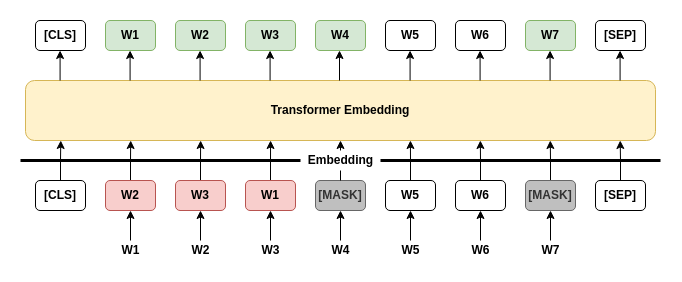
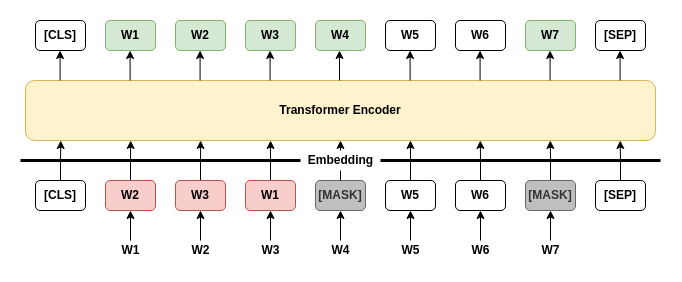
(341, 111) -> (341, 111)
